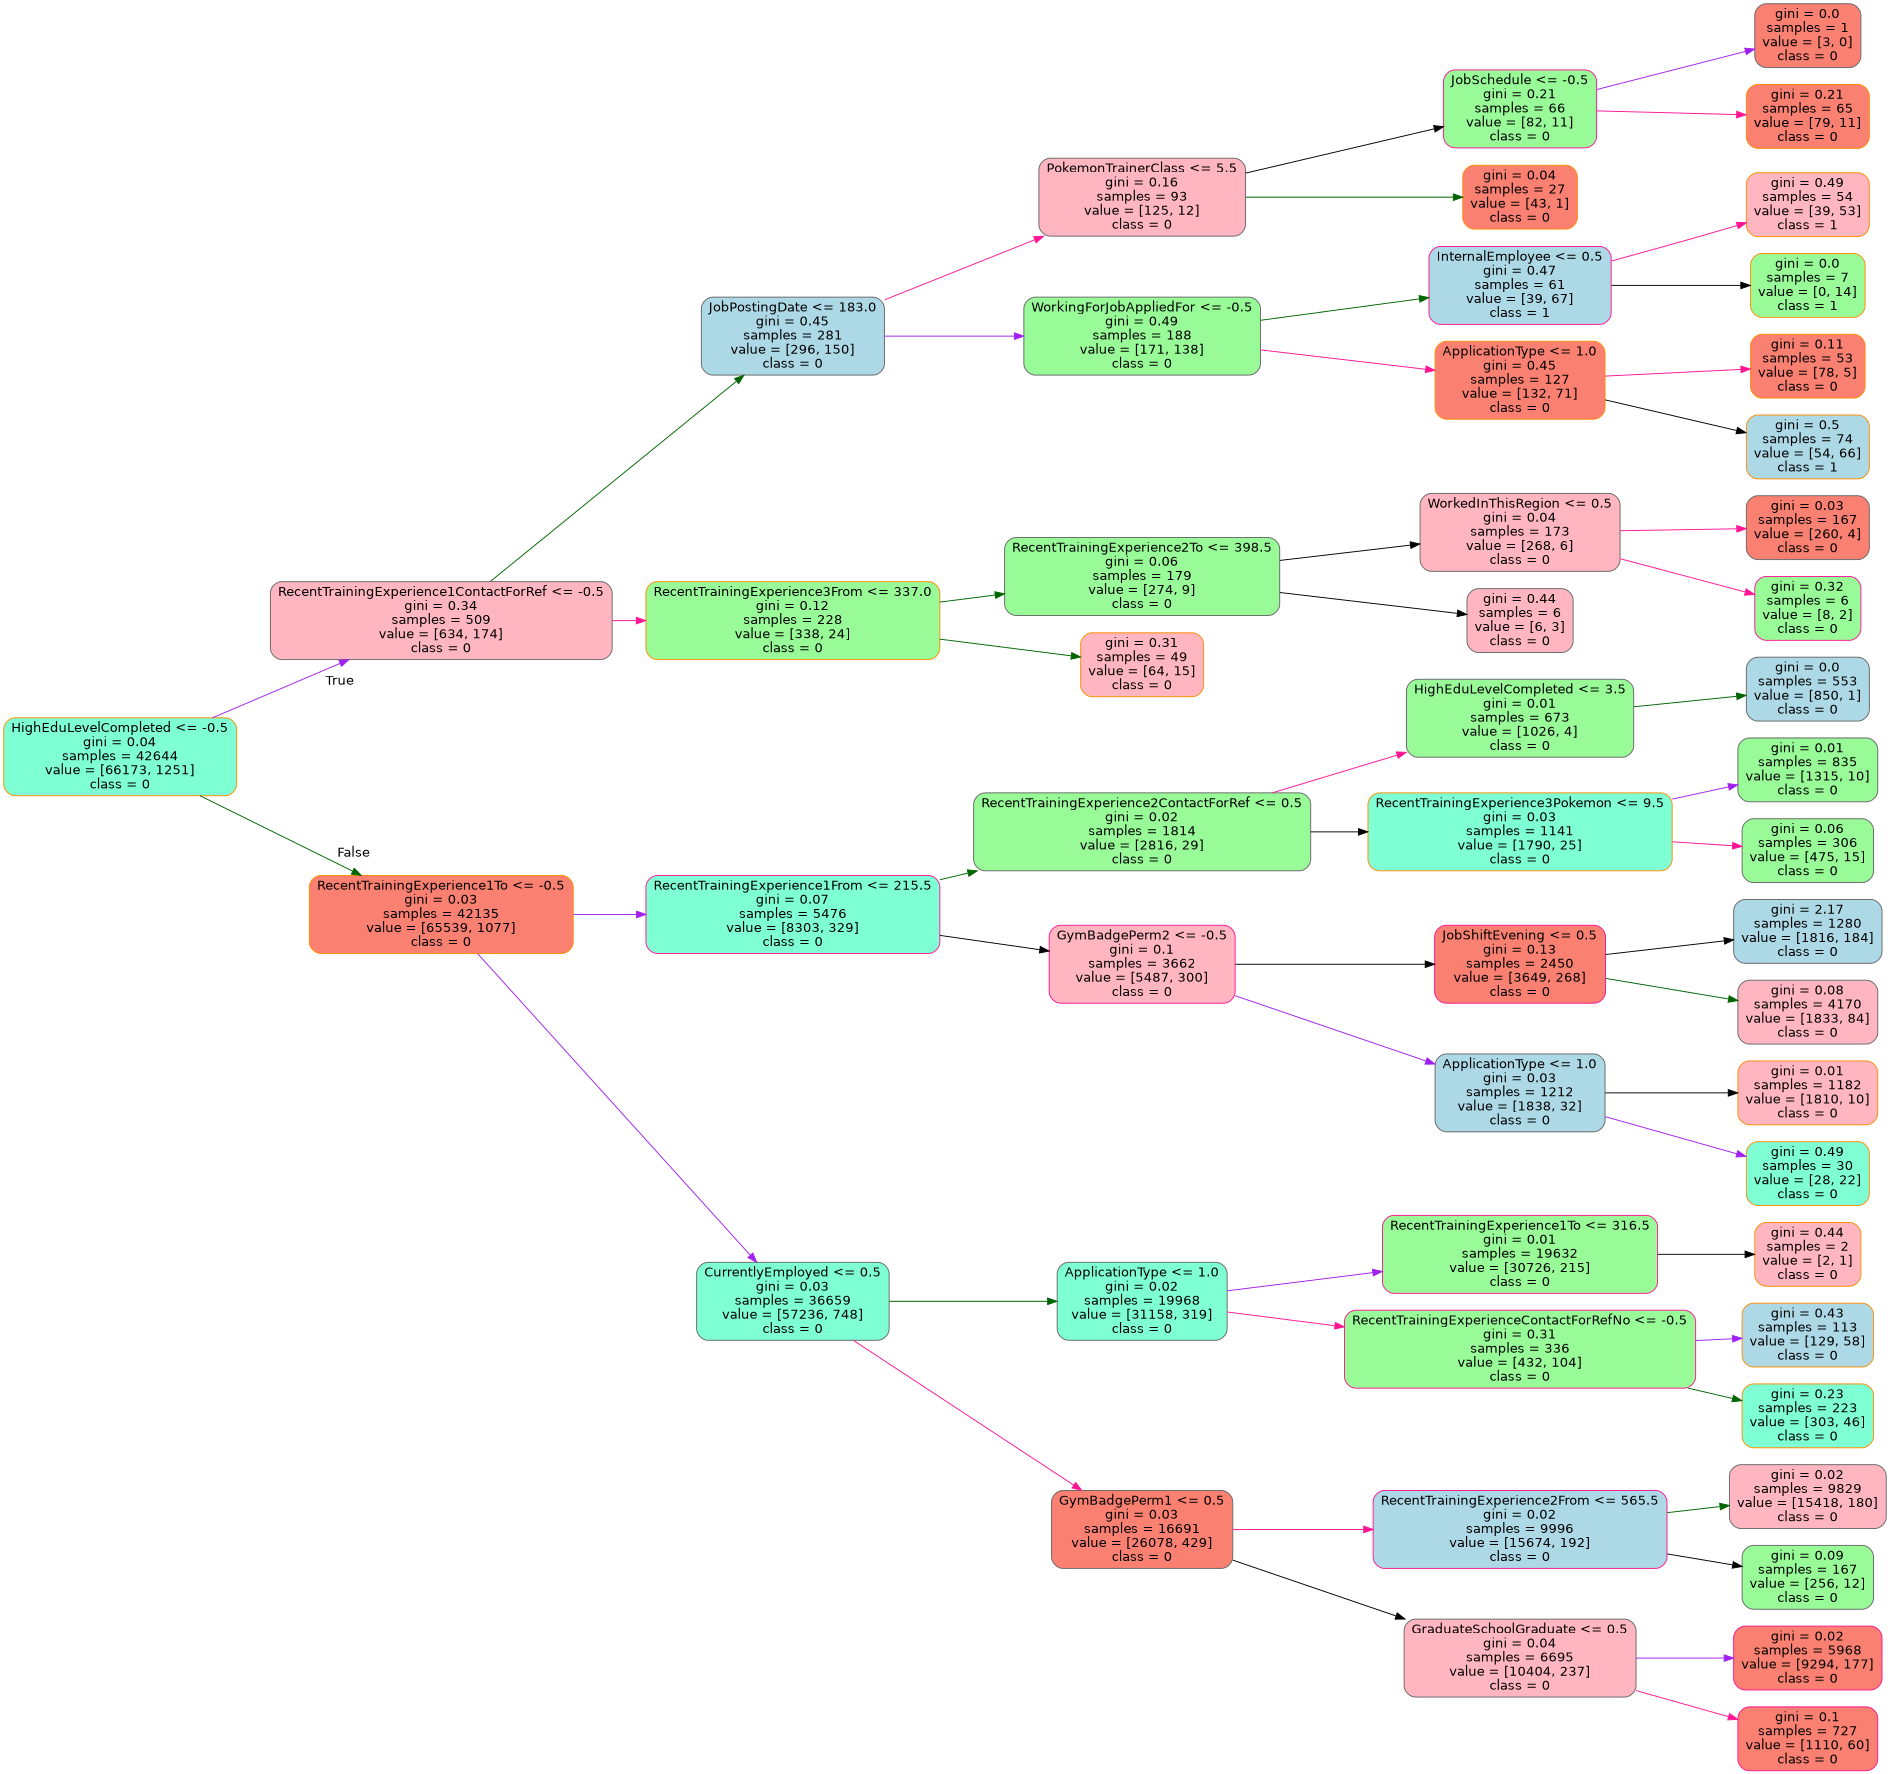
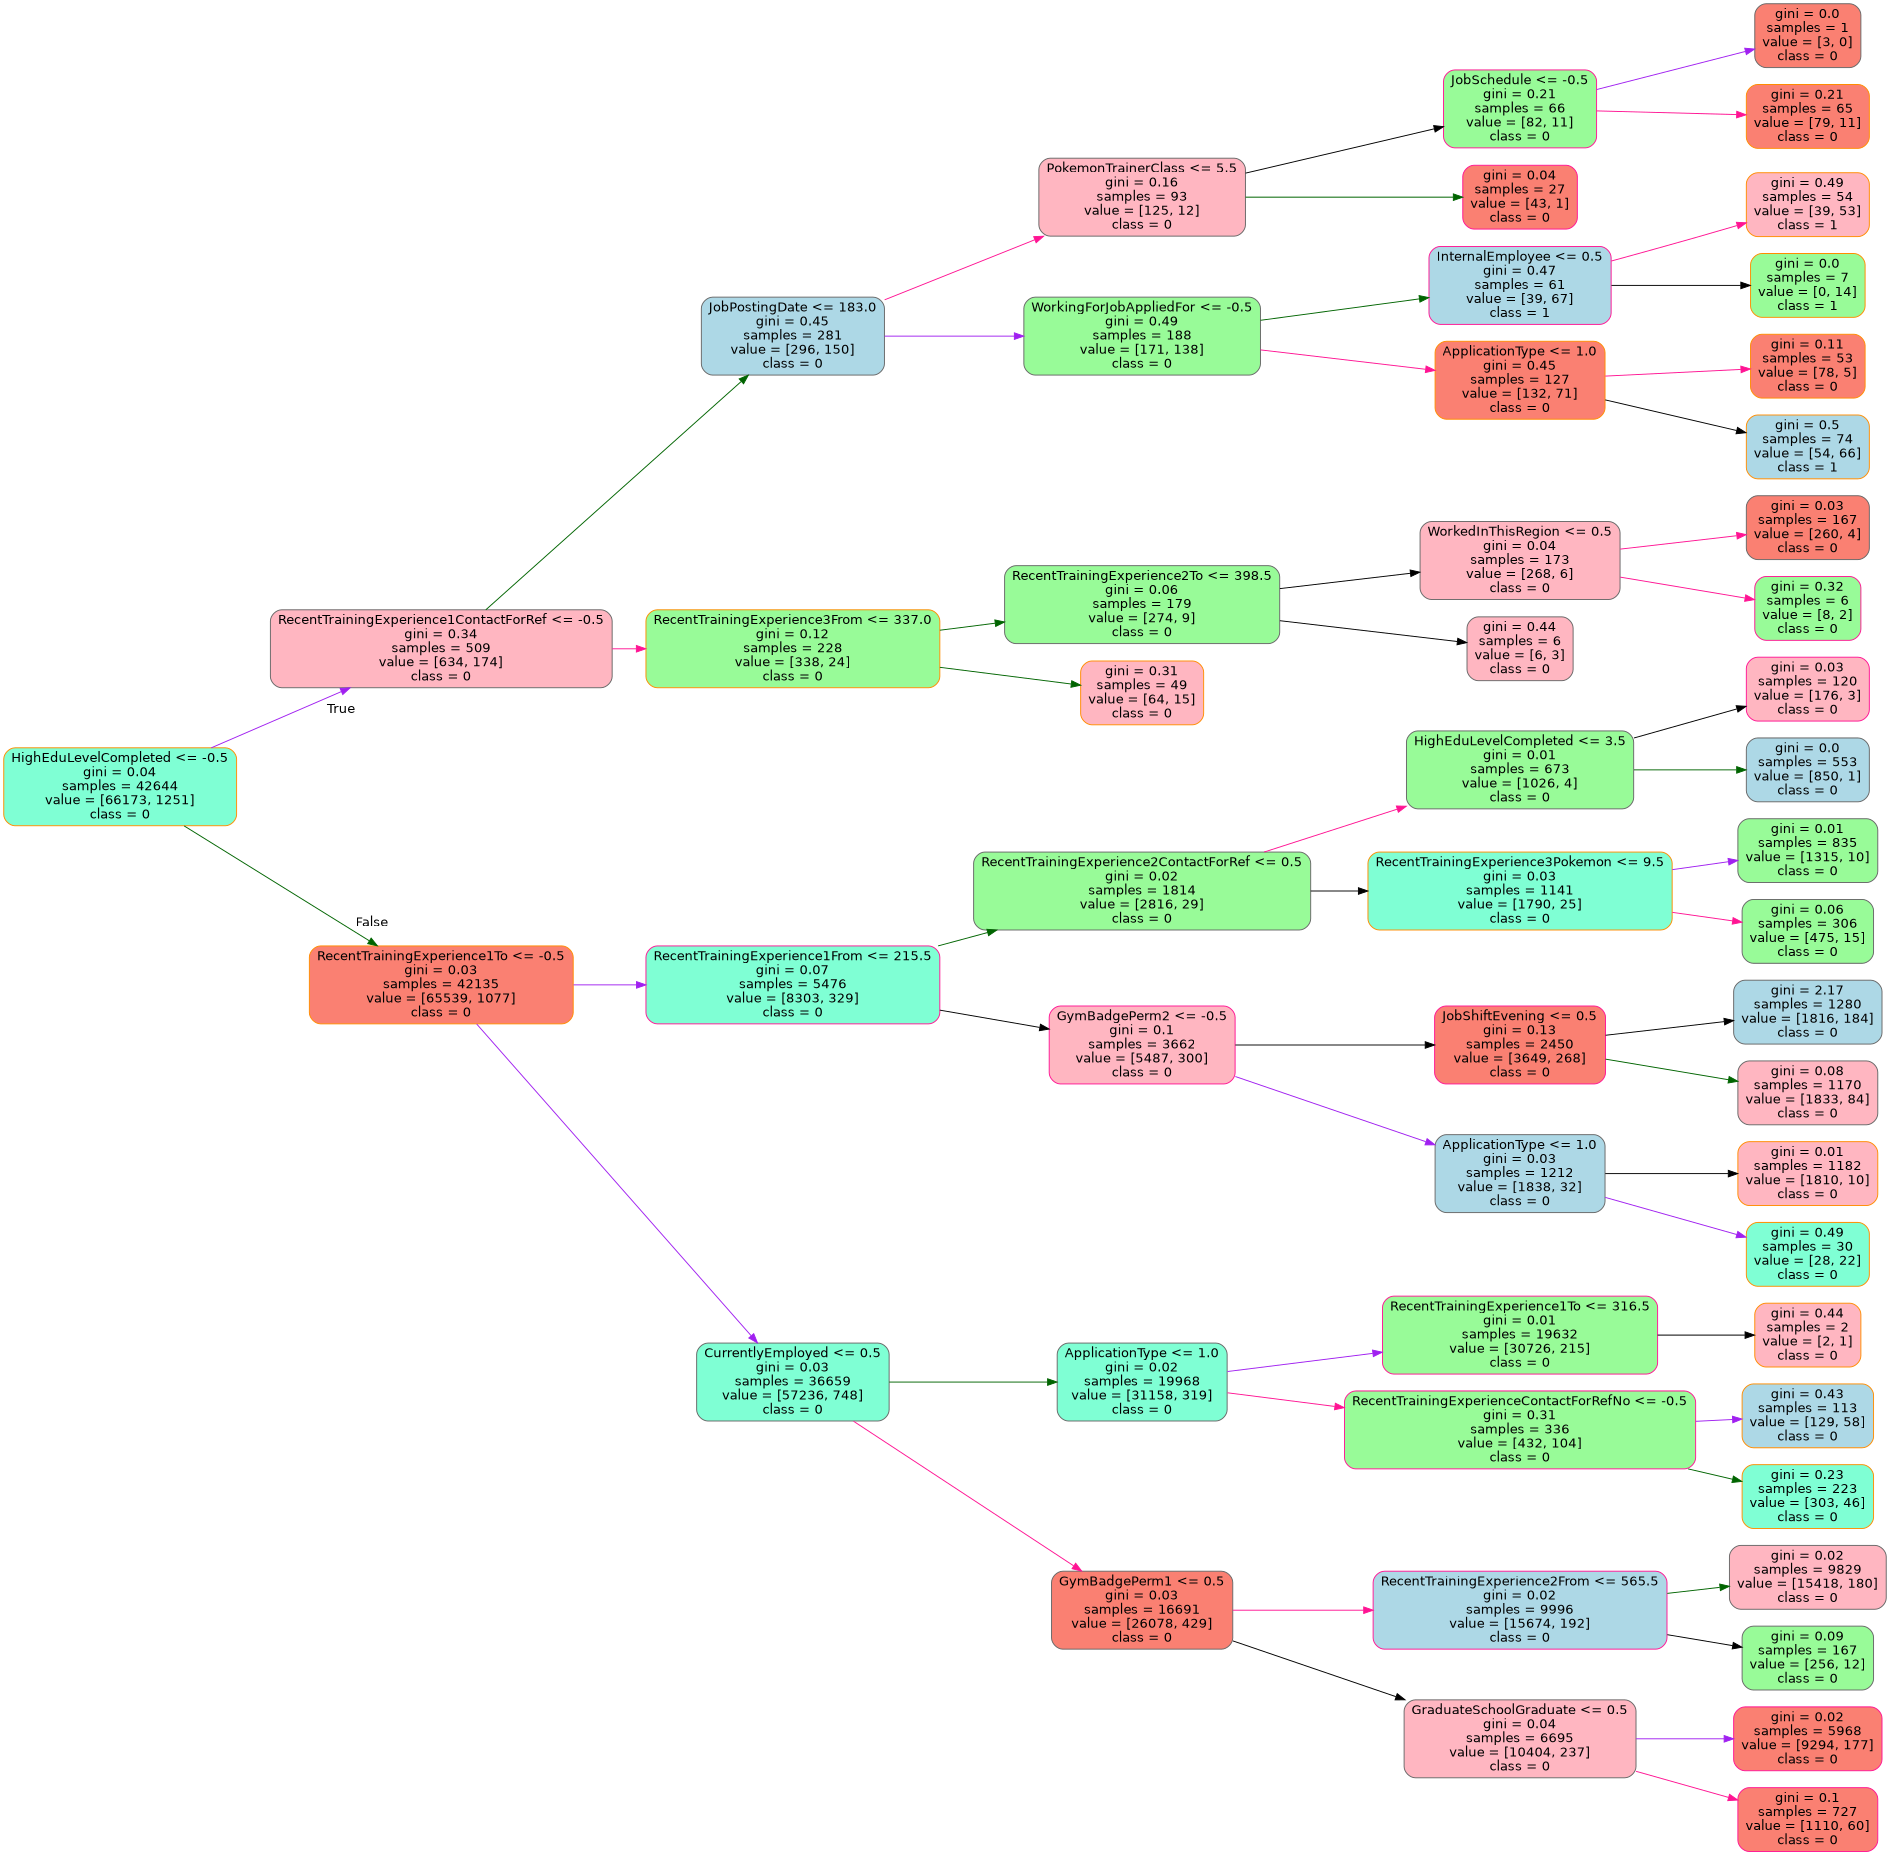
(1520, 197) -> (1520, 197)
none -> (1808, 689)
(1808, 1012) -> (1808, 1093)
